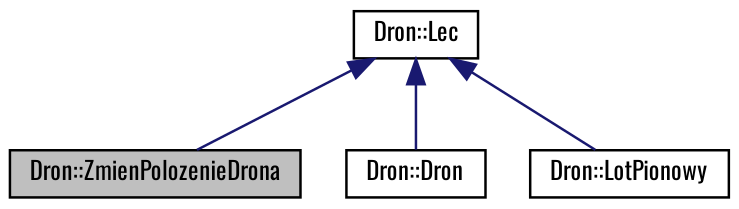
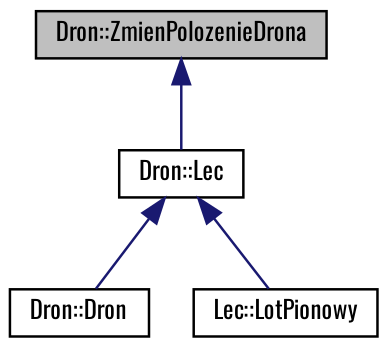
(274, 110) -> (181, 117)
(630, 174) -> (286, 313)
